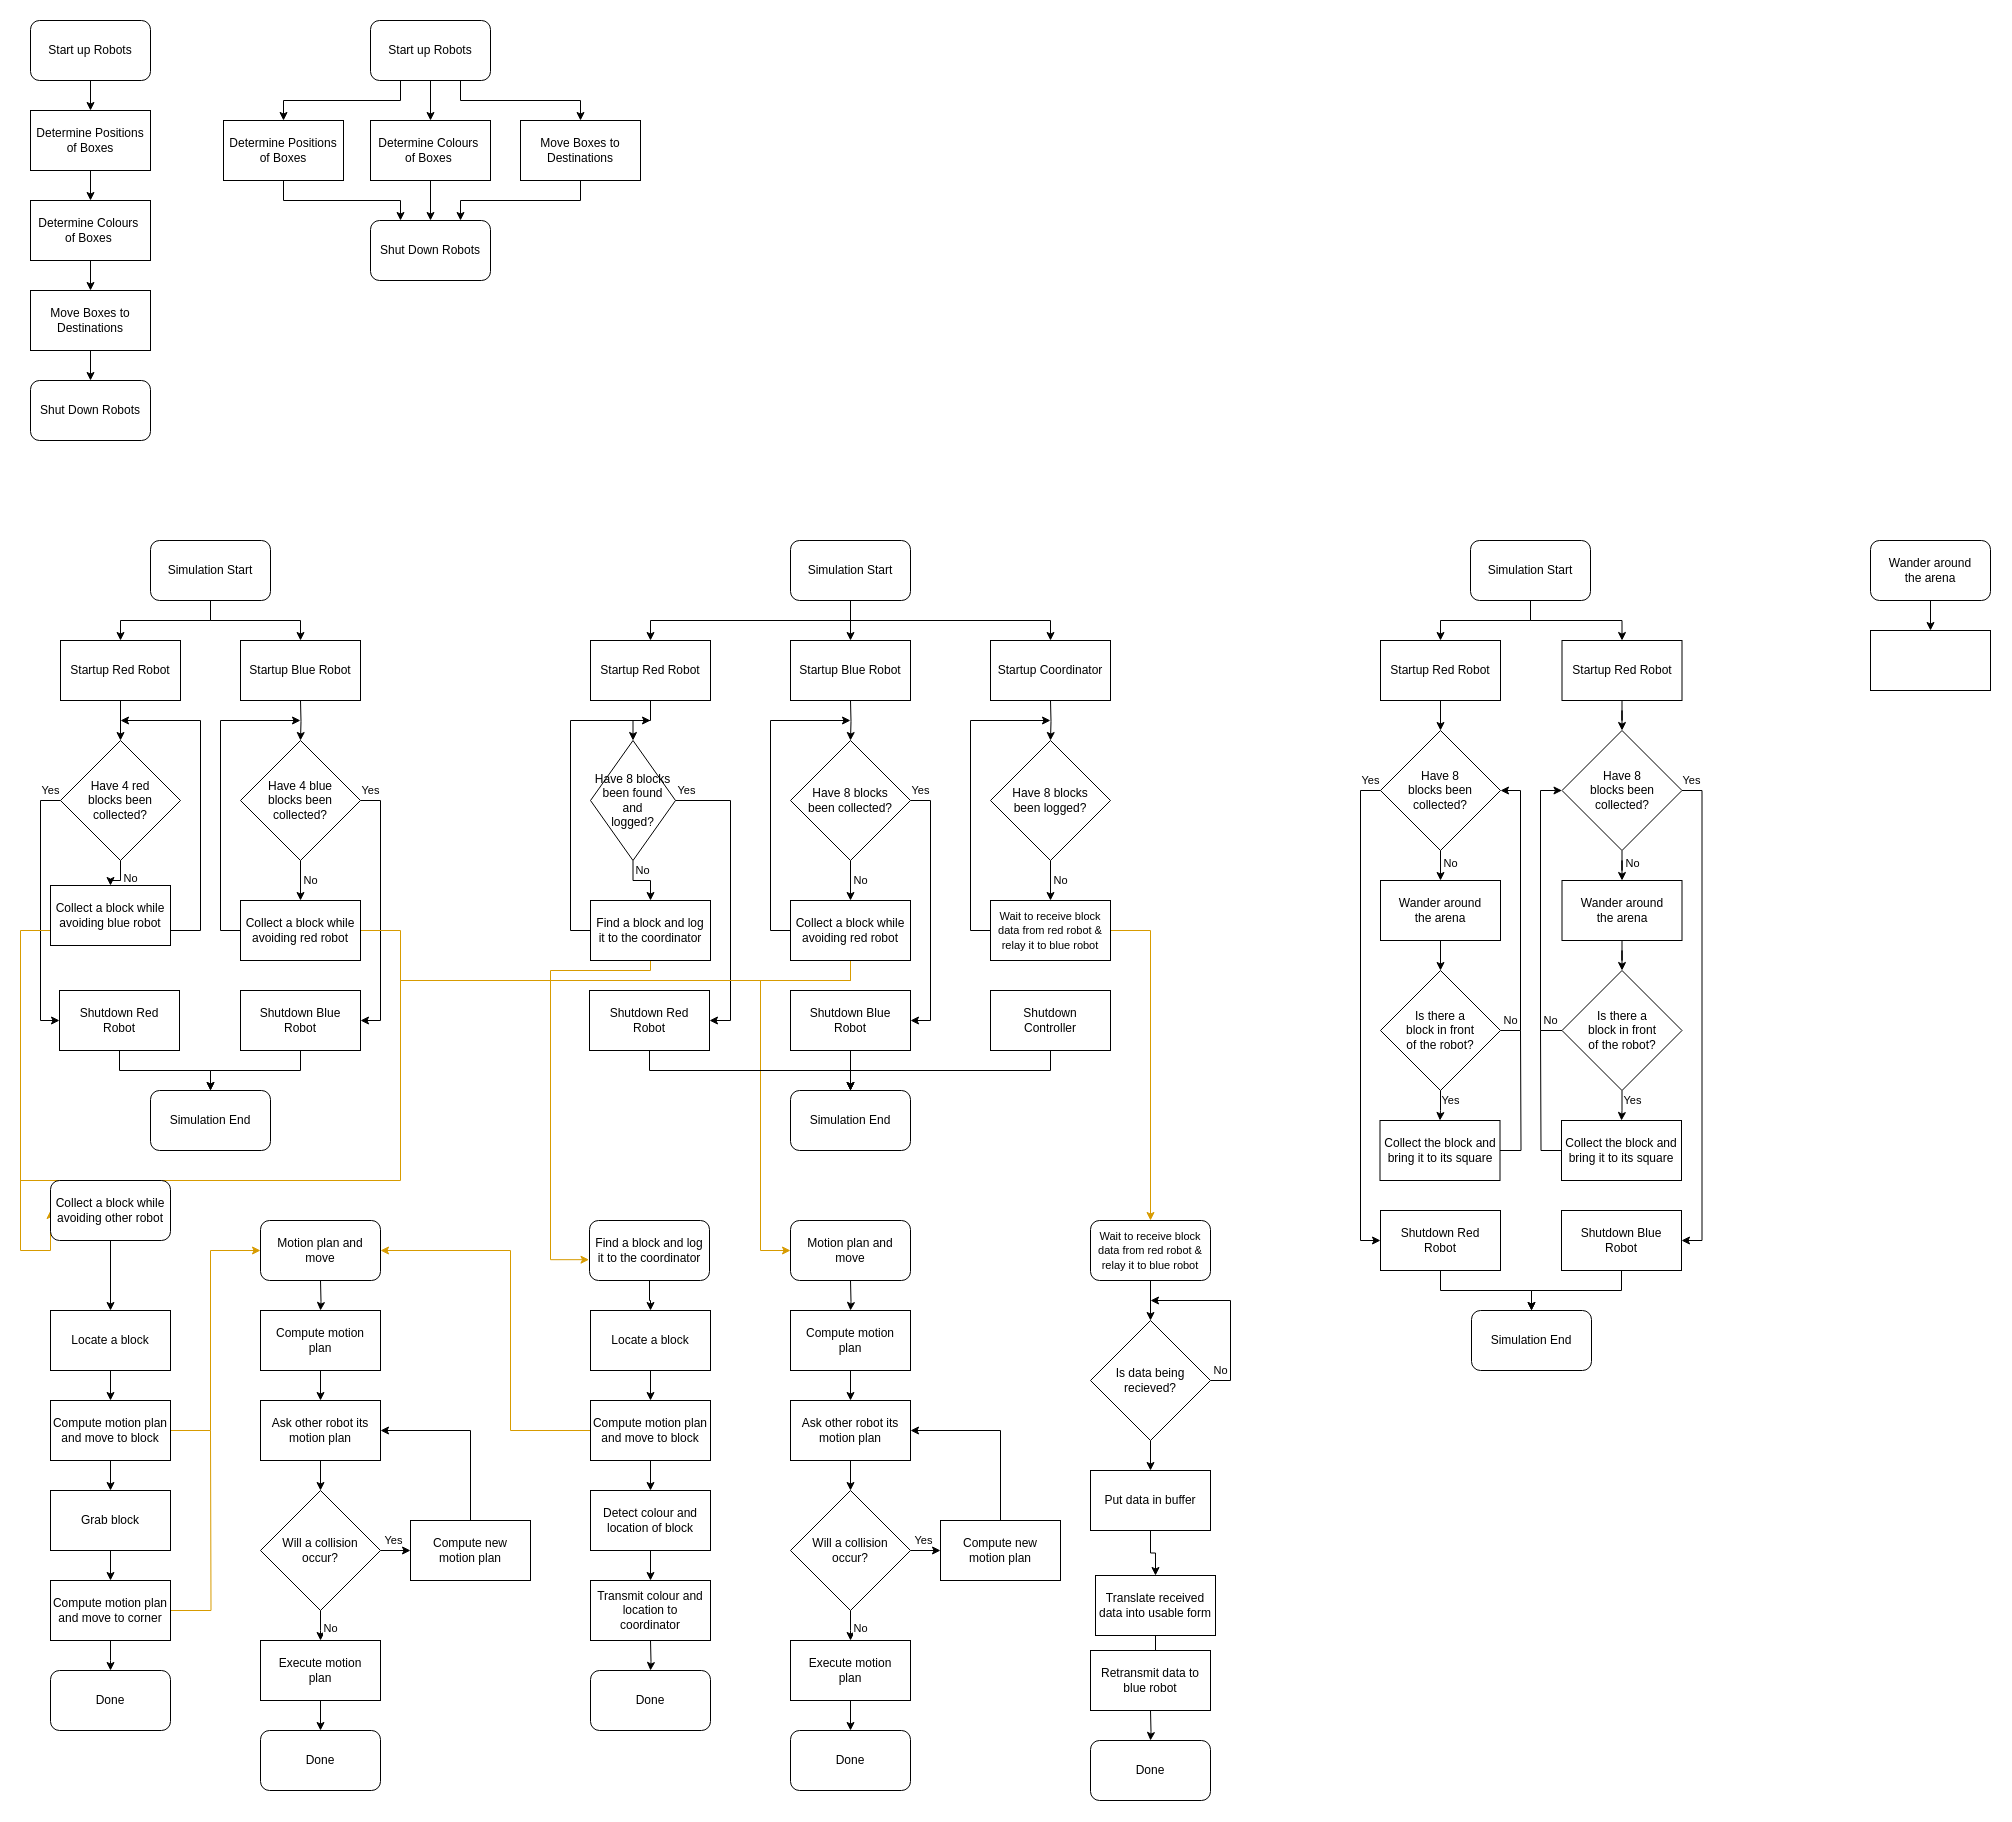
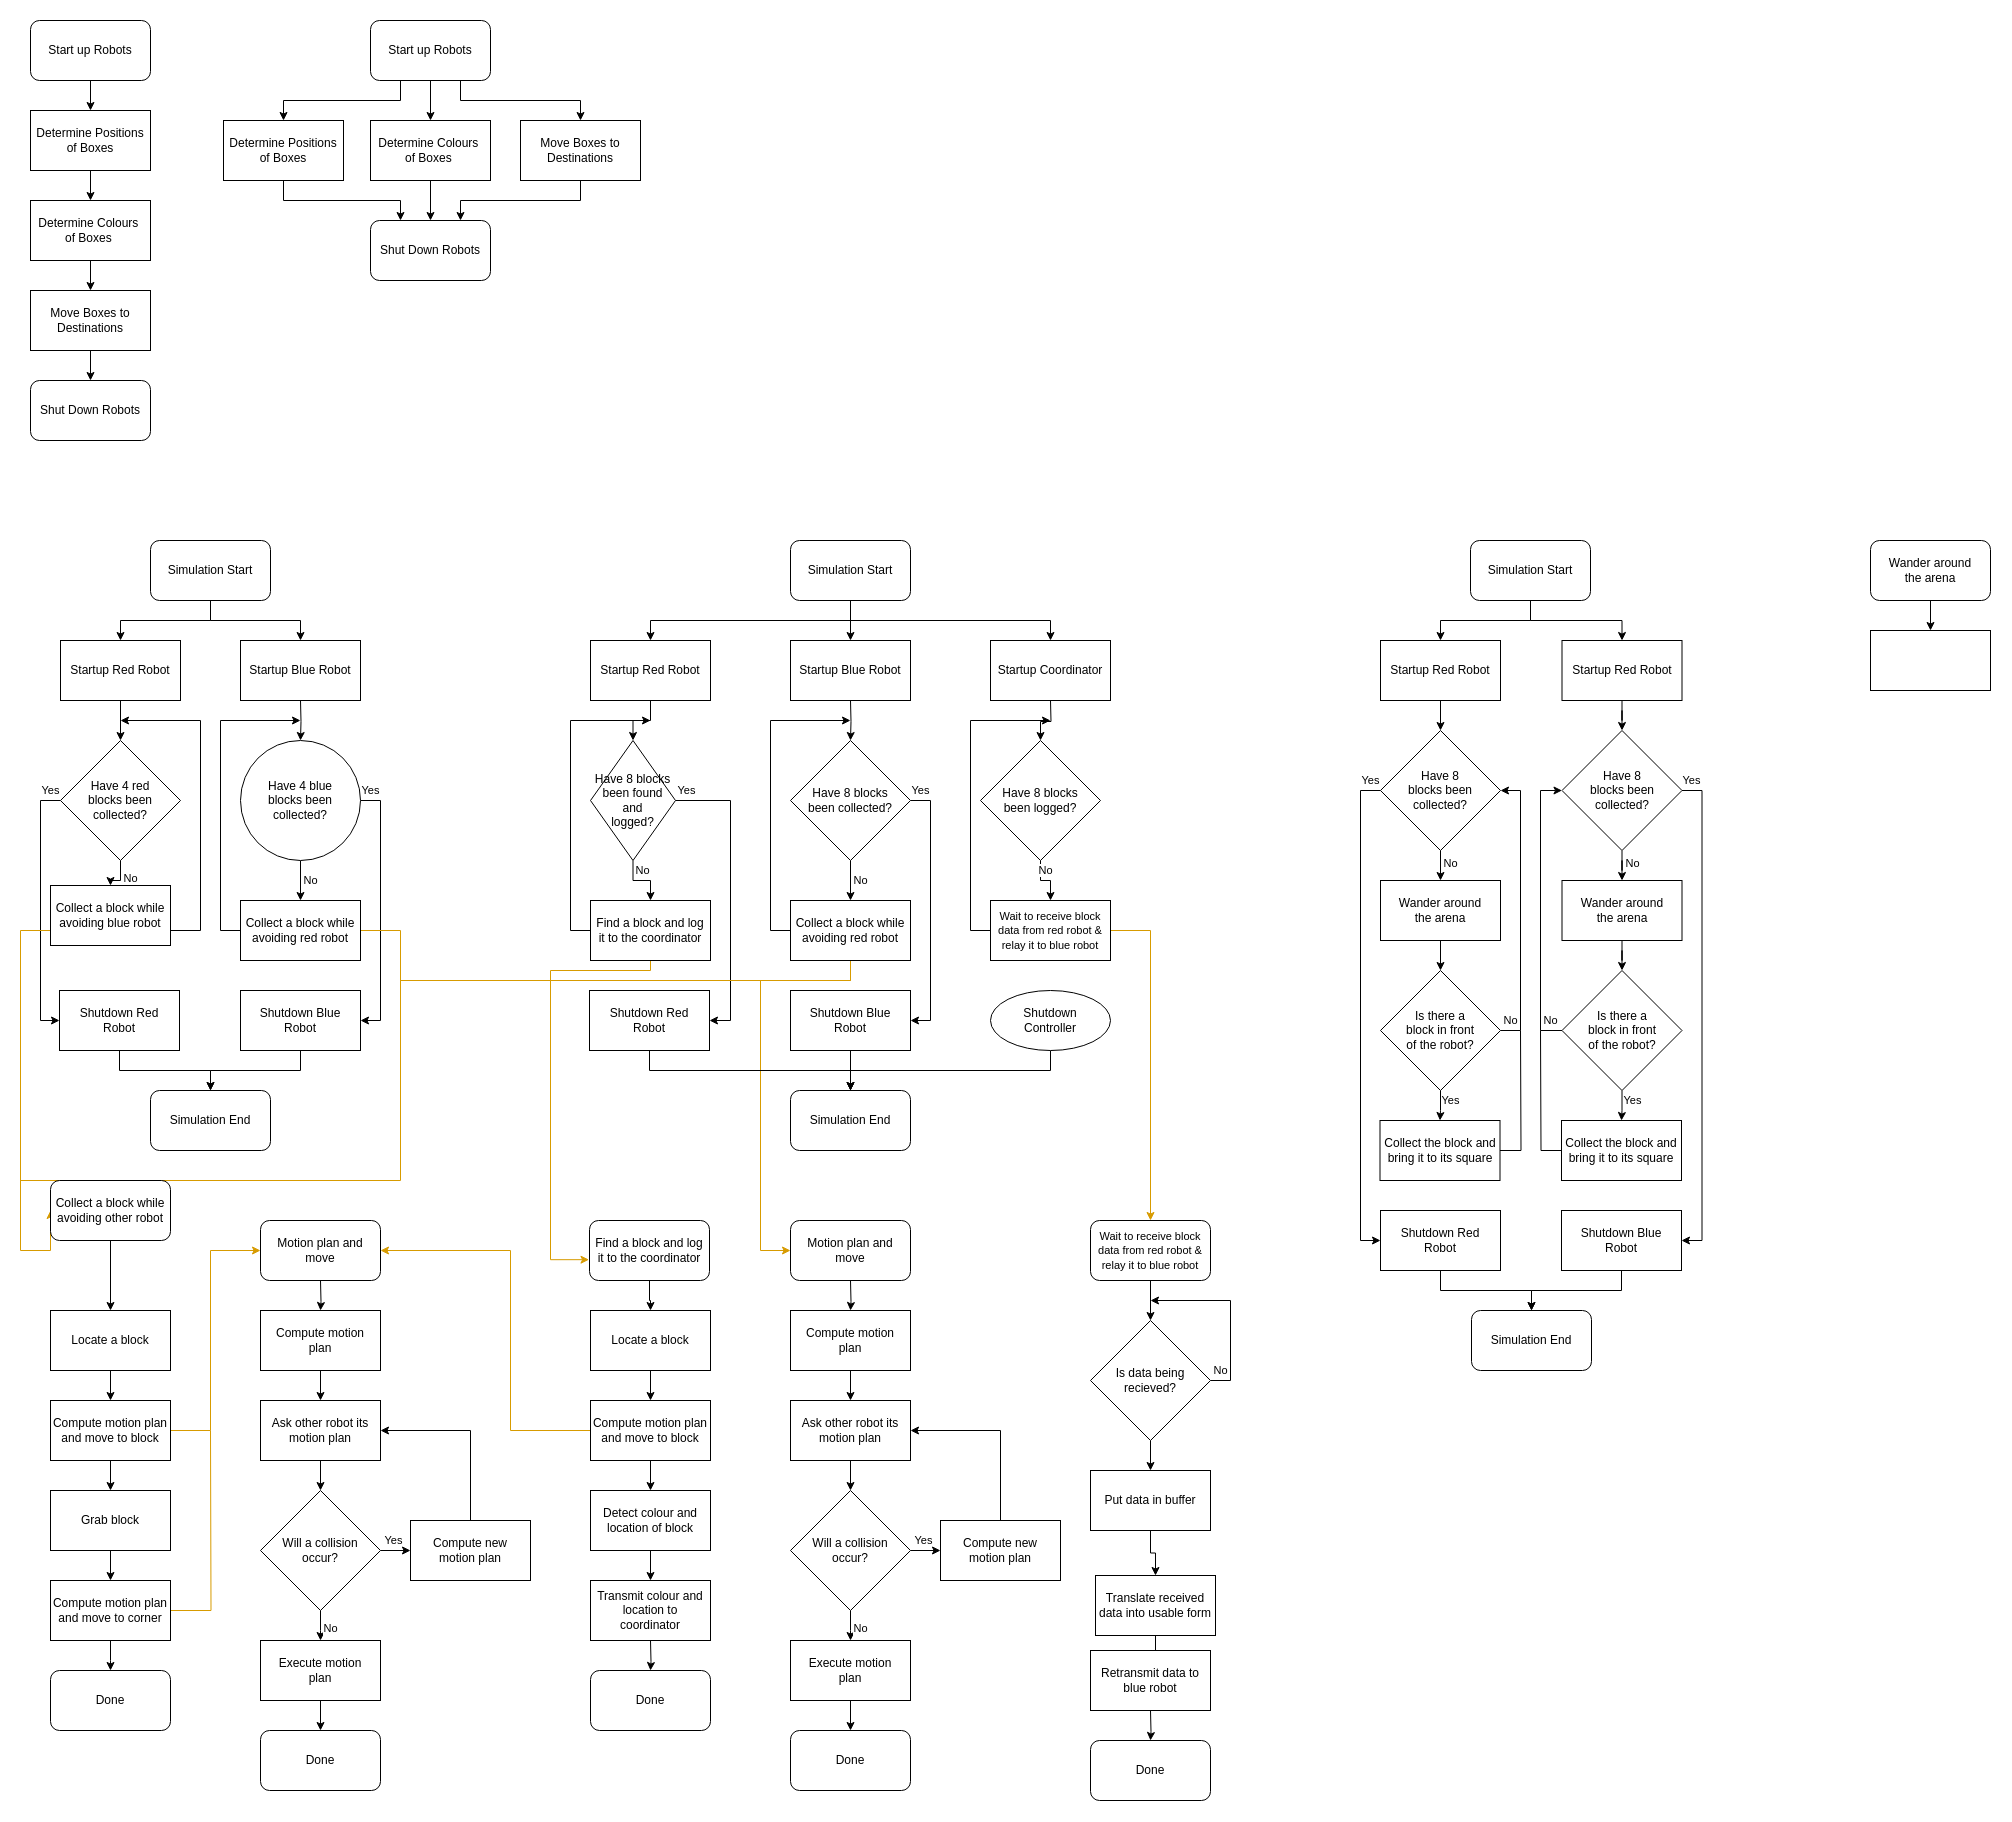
(301, 801) -> (301, 801)
(1051, 801) -> (1041, 801)
(1051, 1021) -> (1051, 1021)
